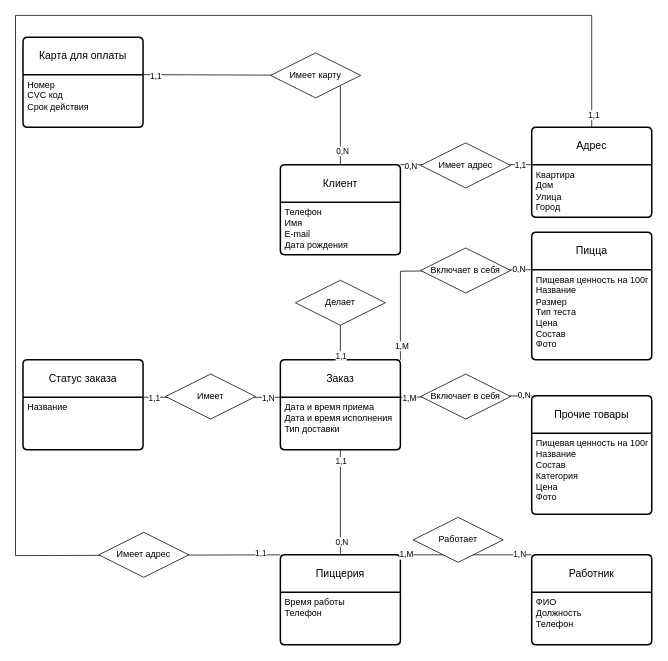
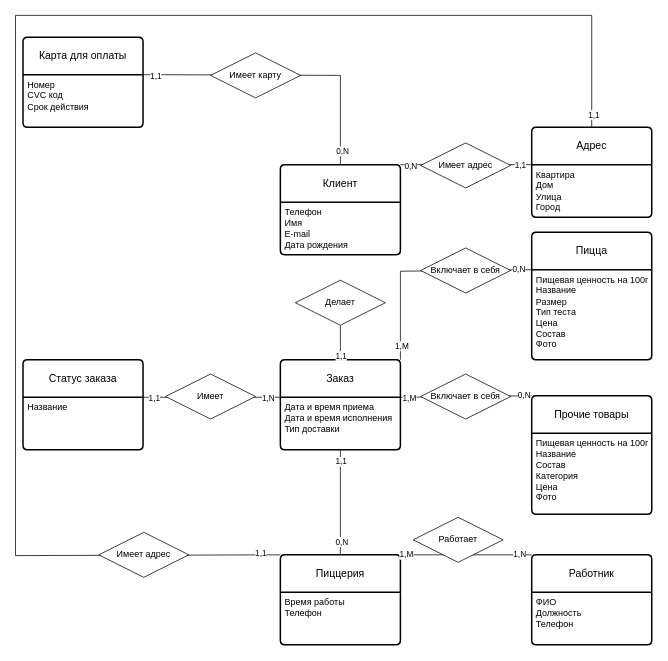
(315, 75) -> (255, 75)
